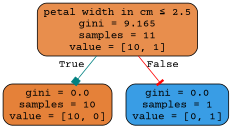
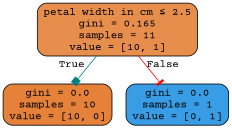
(117, 23) -> (117, 23)
